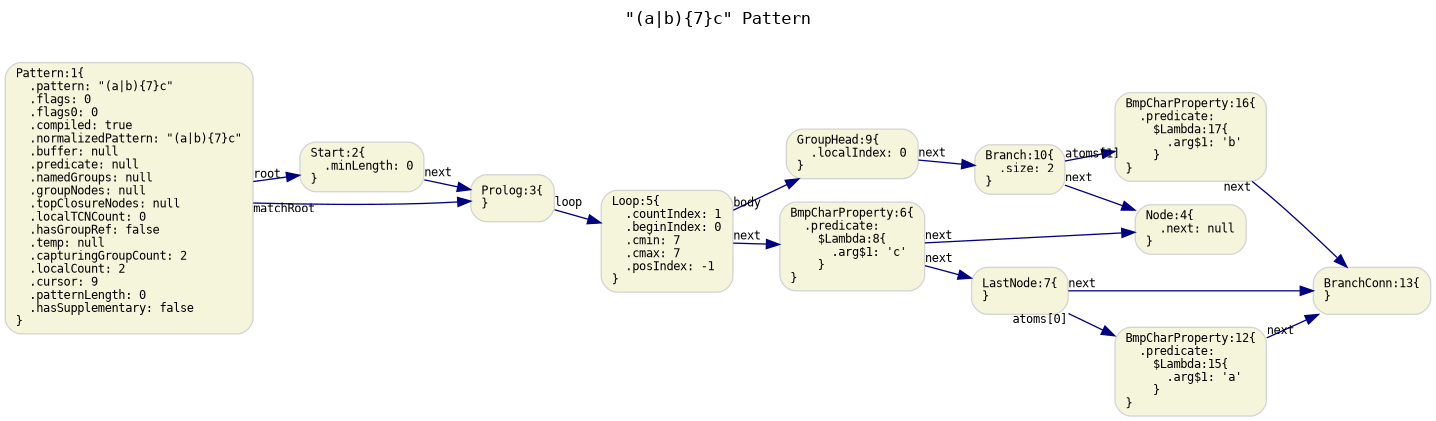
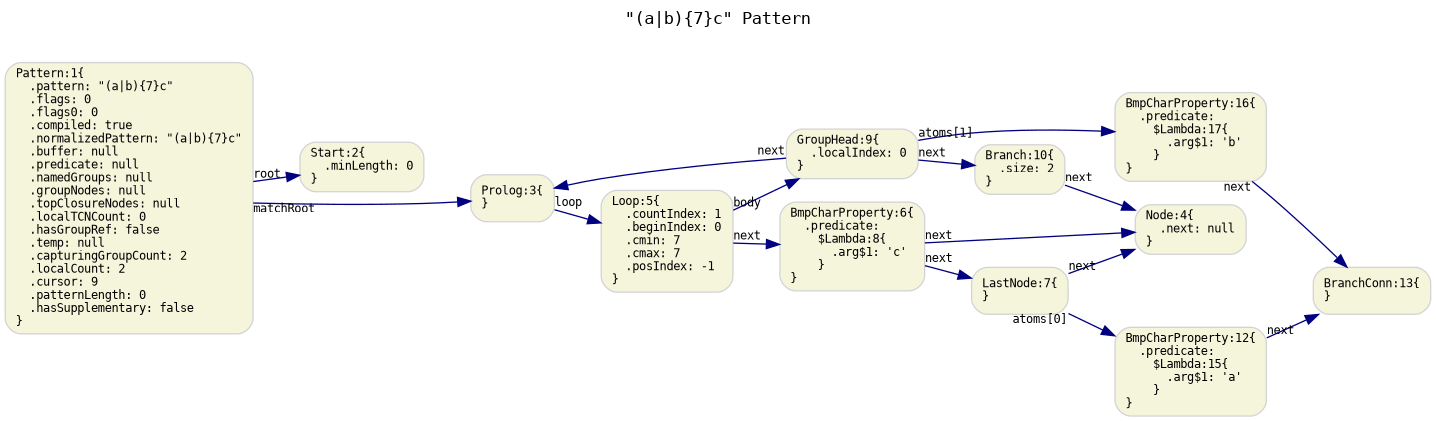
(1083, 157) -> (1010, 131)
(441, 183) -> (676, 169)
(1184, 291) -> (1095, 264)
